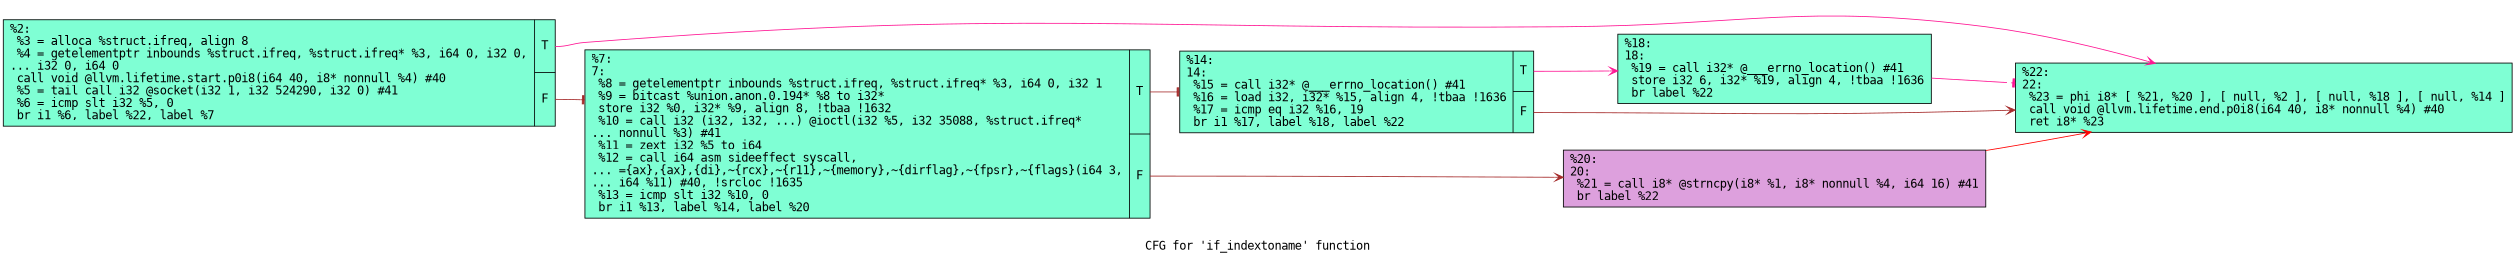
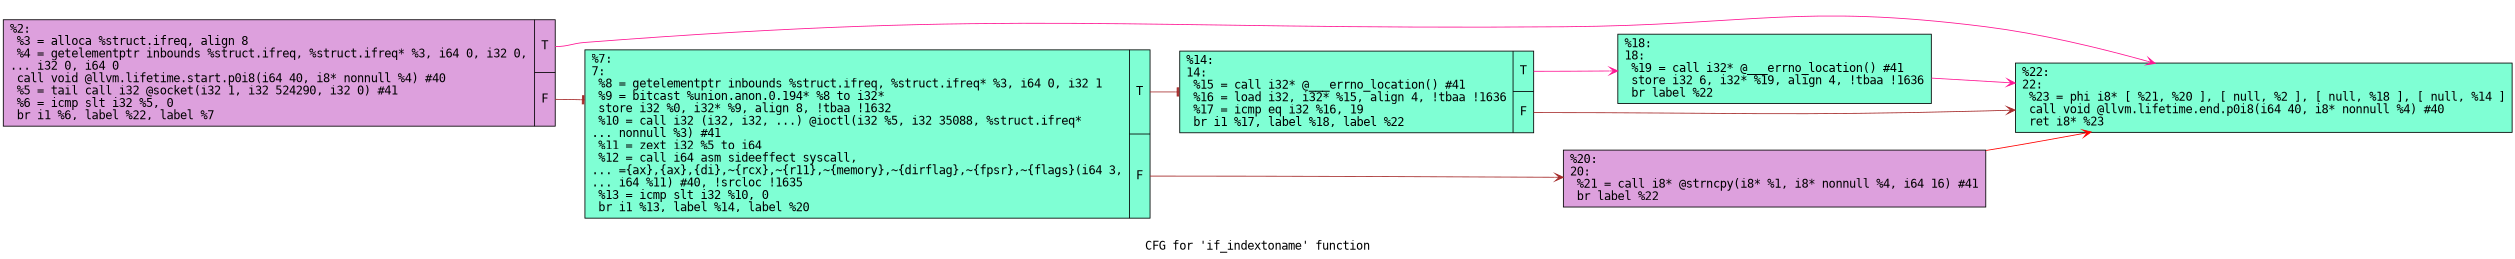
(279, 73) -> (279, 73)
(1969, 80) -> (1969, 80)
